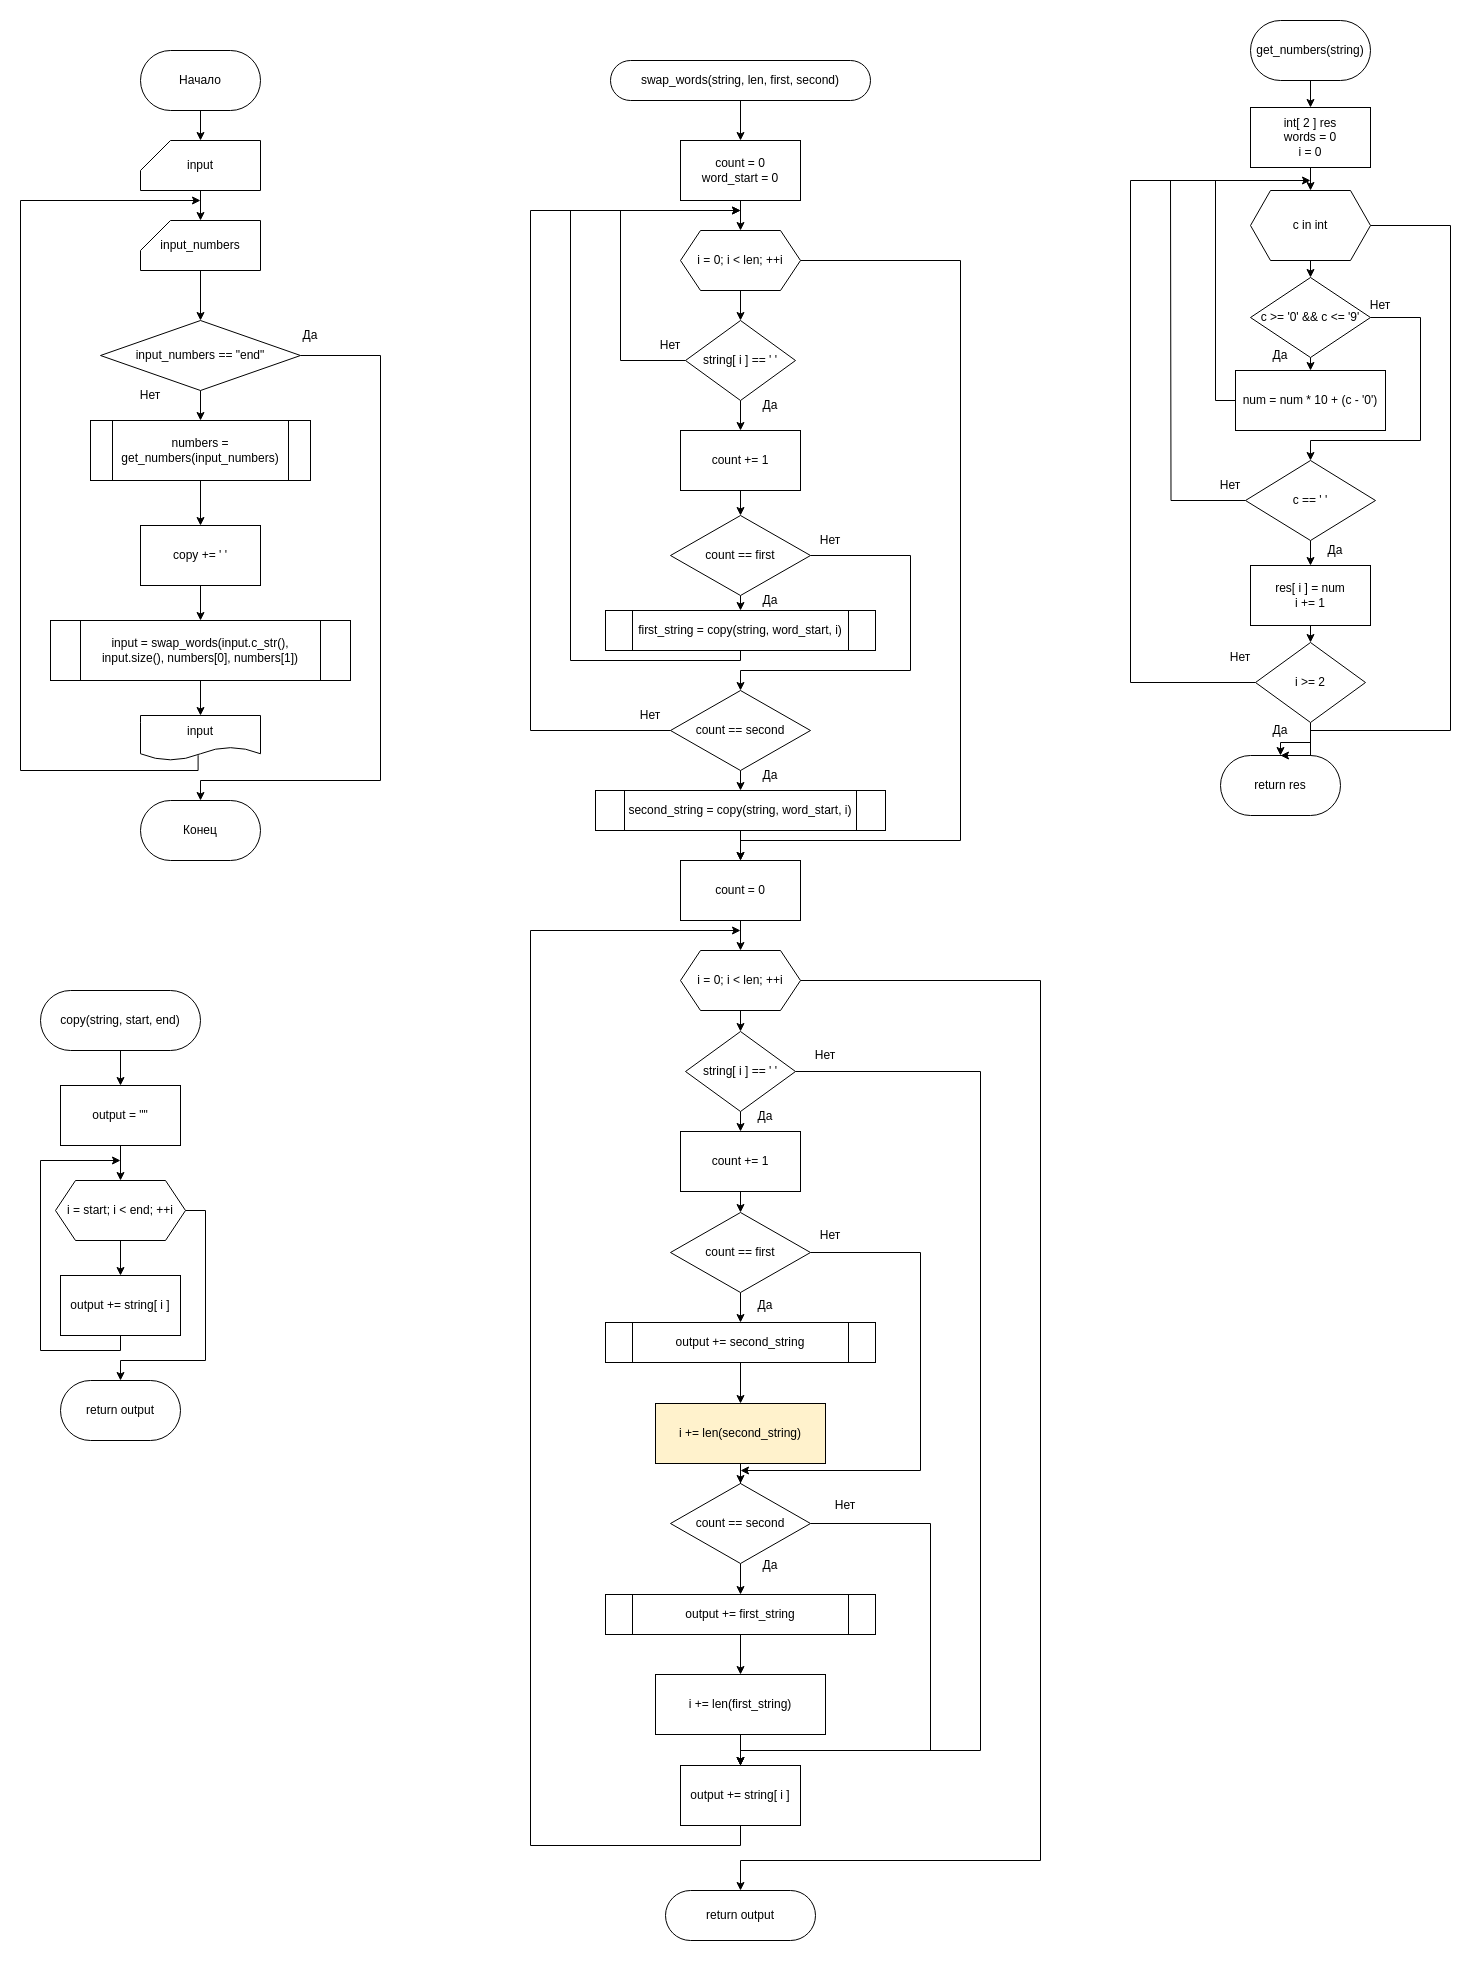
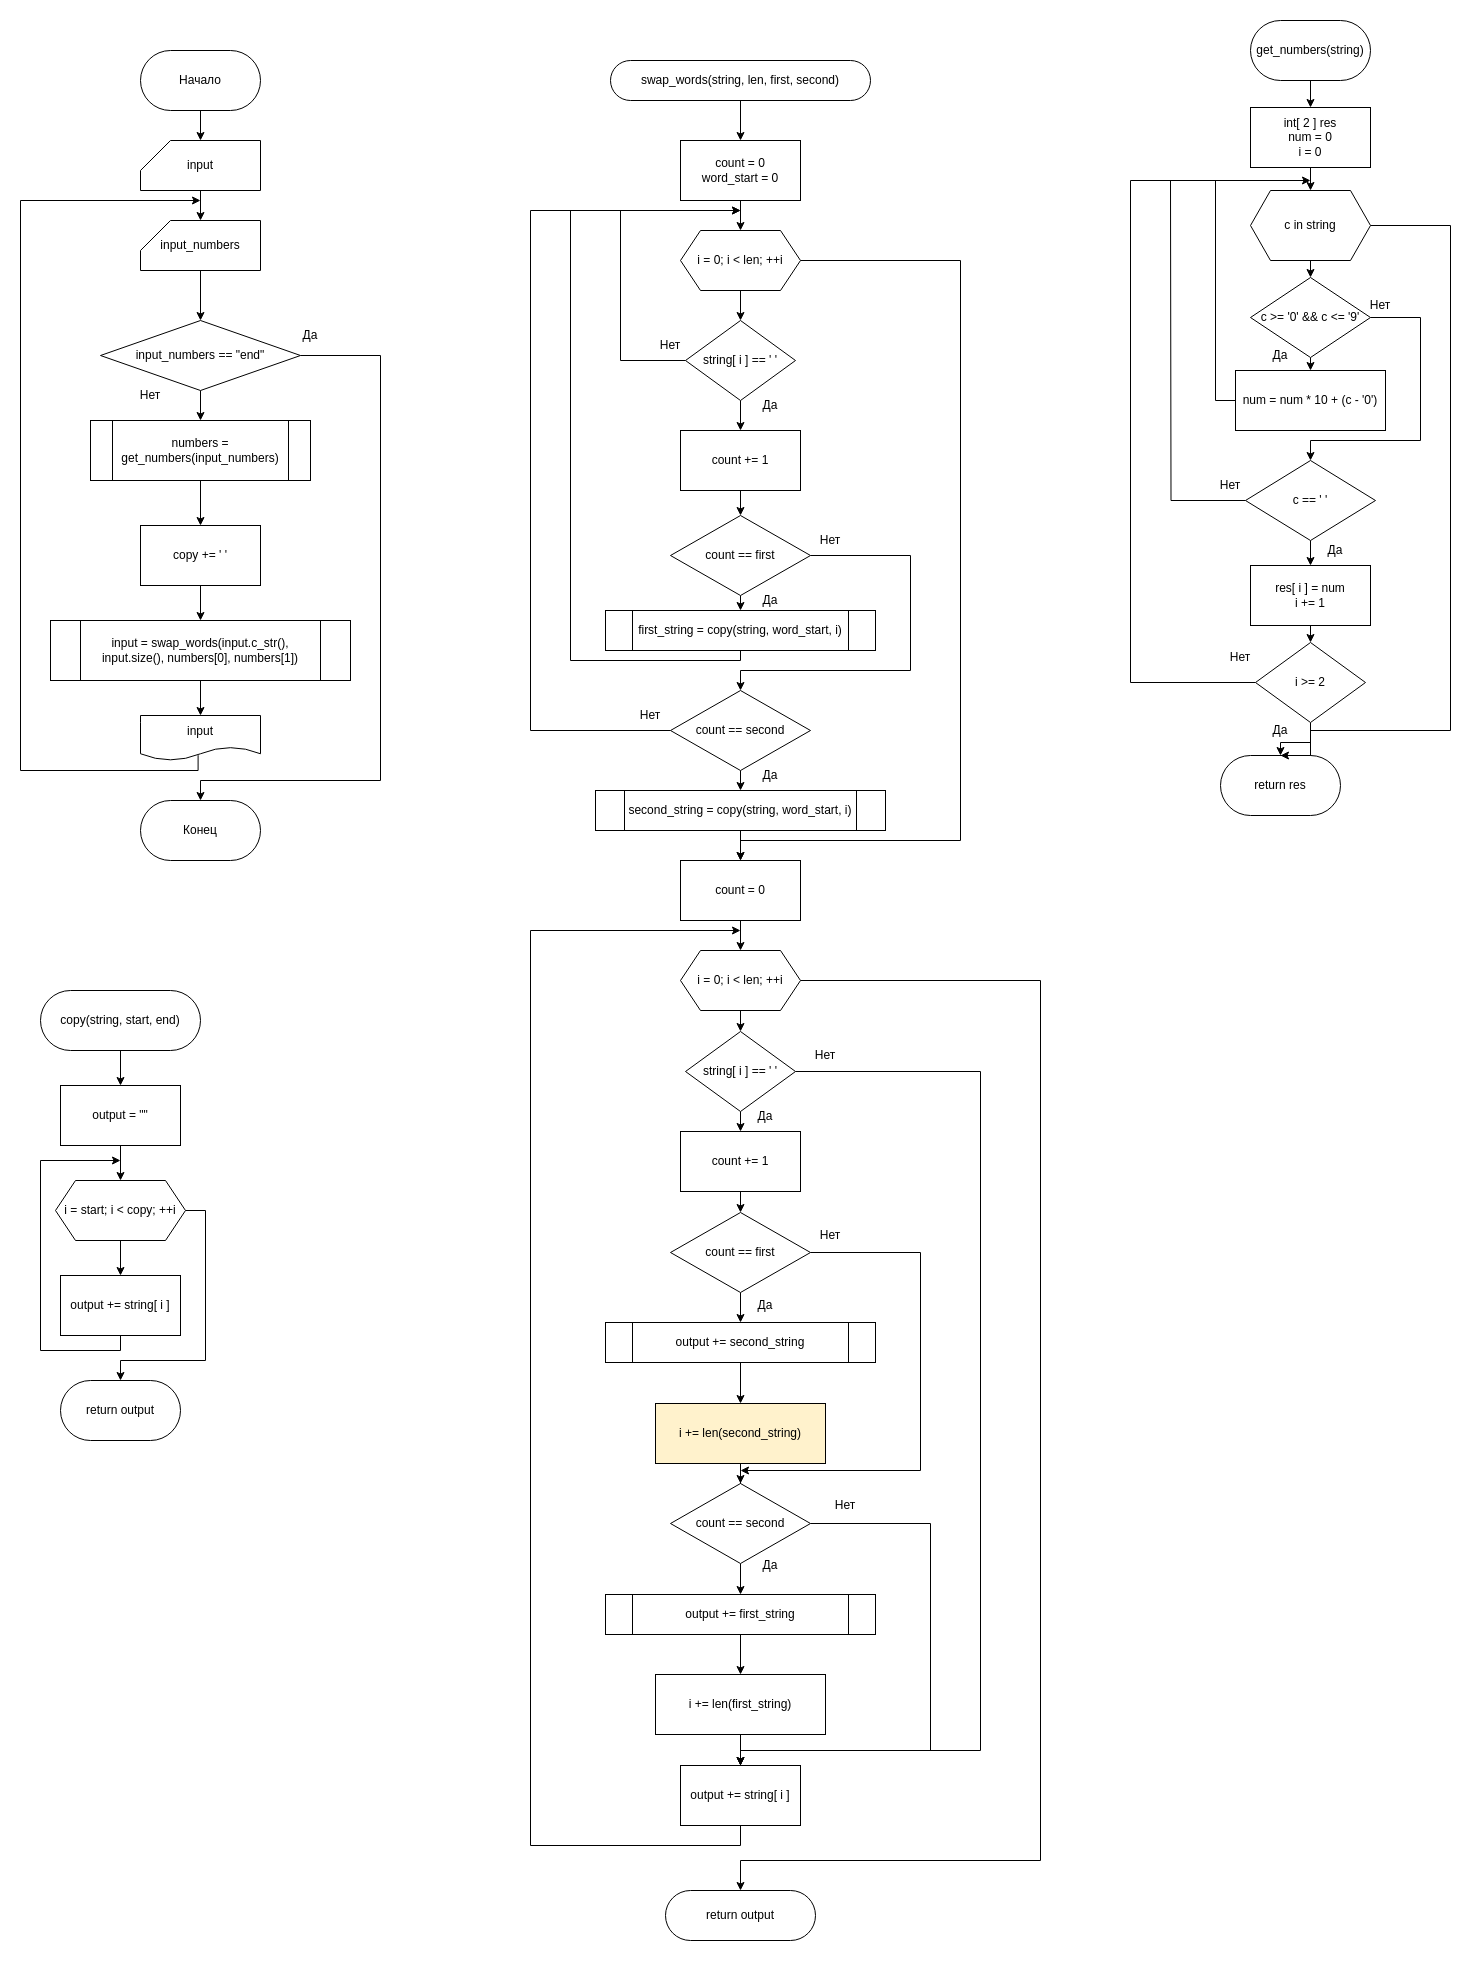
(1311, 138) -> (1311, 138)
(1311, 226) -> (1311, 226)
(121, 1211) -> (121, 1211)
